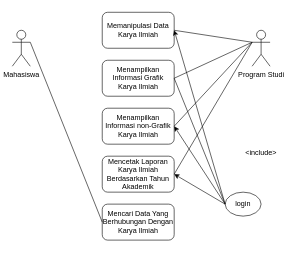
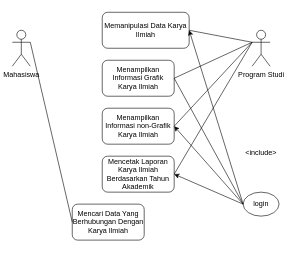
(138, 30) -> (146, 30)
(243, 204) -> (261, 204)
(138, 222) -> (108, 222)
